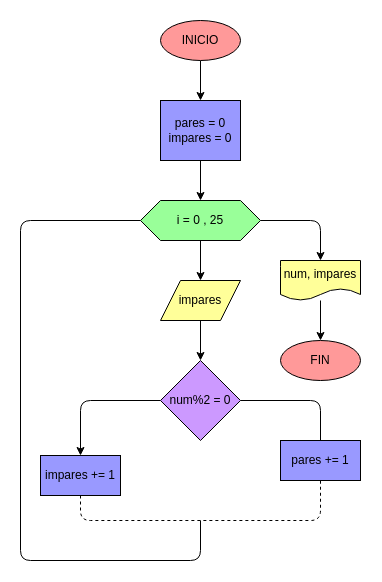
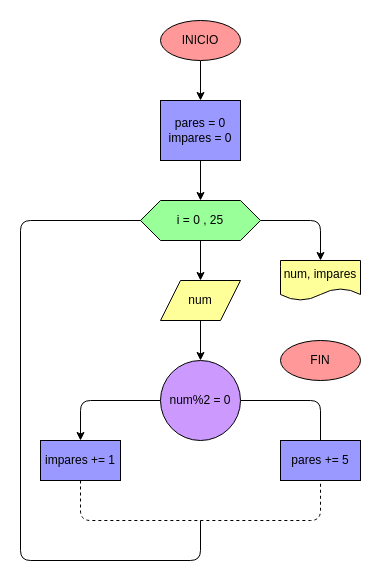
(201, 301) -> (201, 301)
(321, 317) -> none
(201, 401) -> (201, 401)
(321, 461) -> (321, 461)
(81, 476) -> (81, 461)
